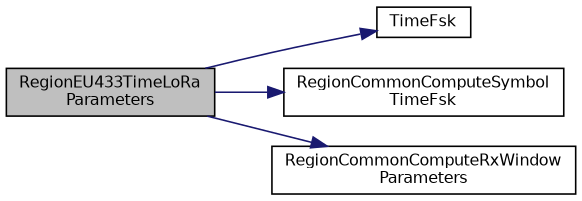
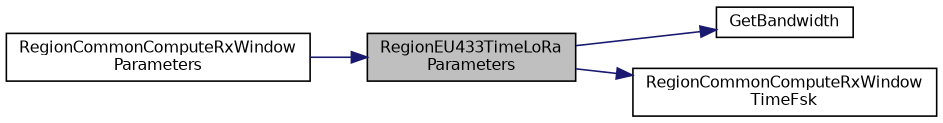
(424, 22) -> (785, 22)
(424, 92) -> (785, 92)
(260, 129) -> (331, 57)
